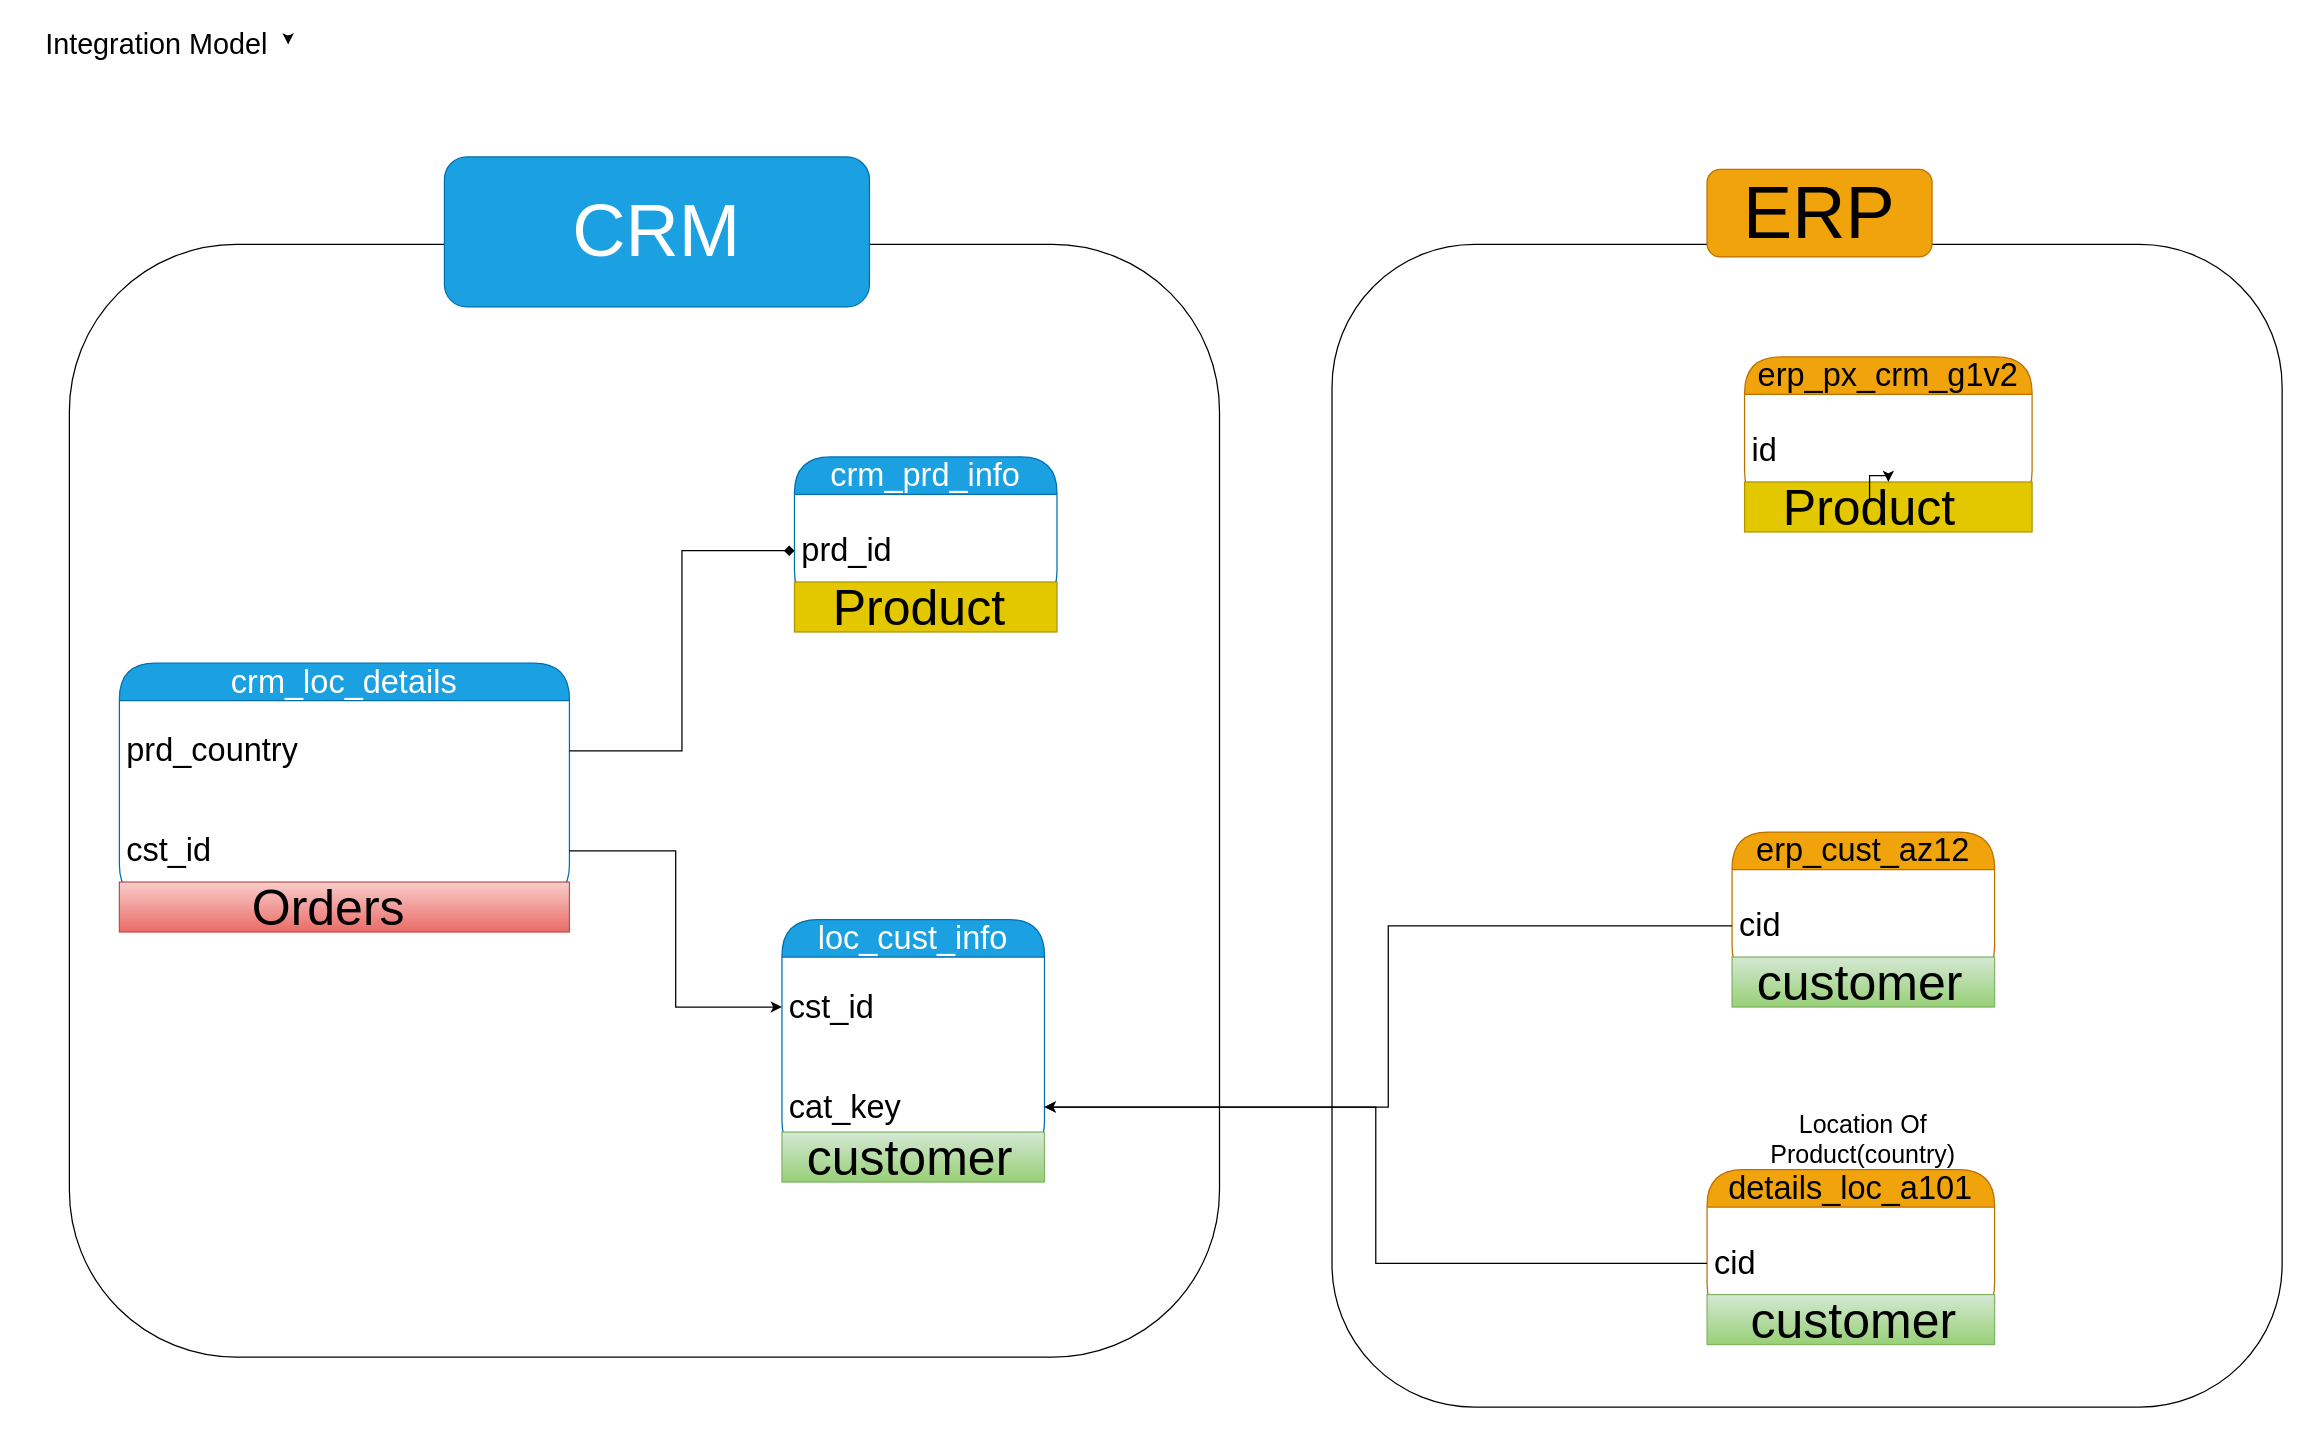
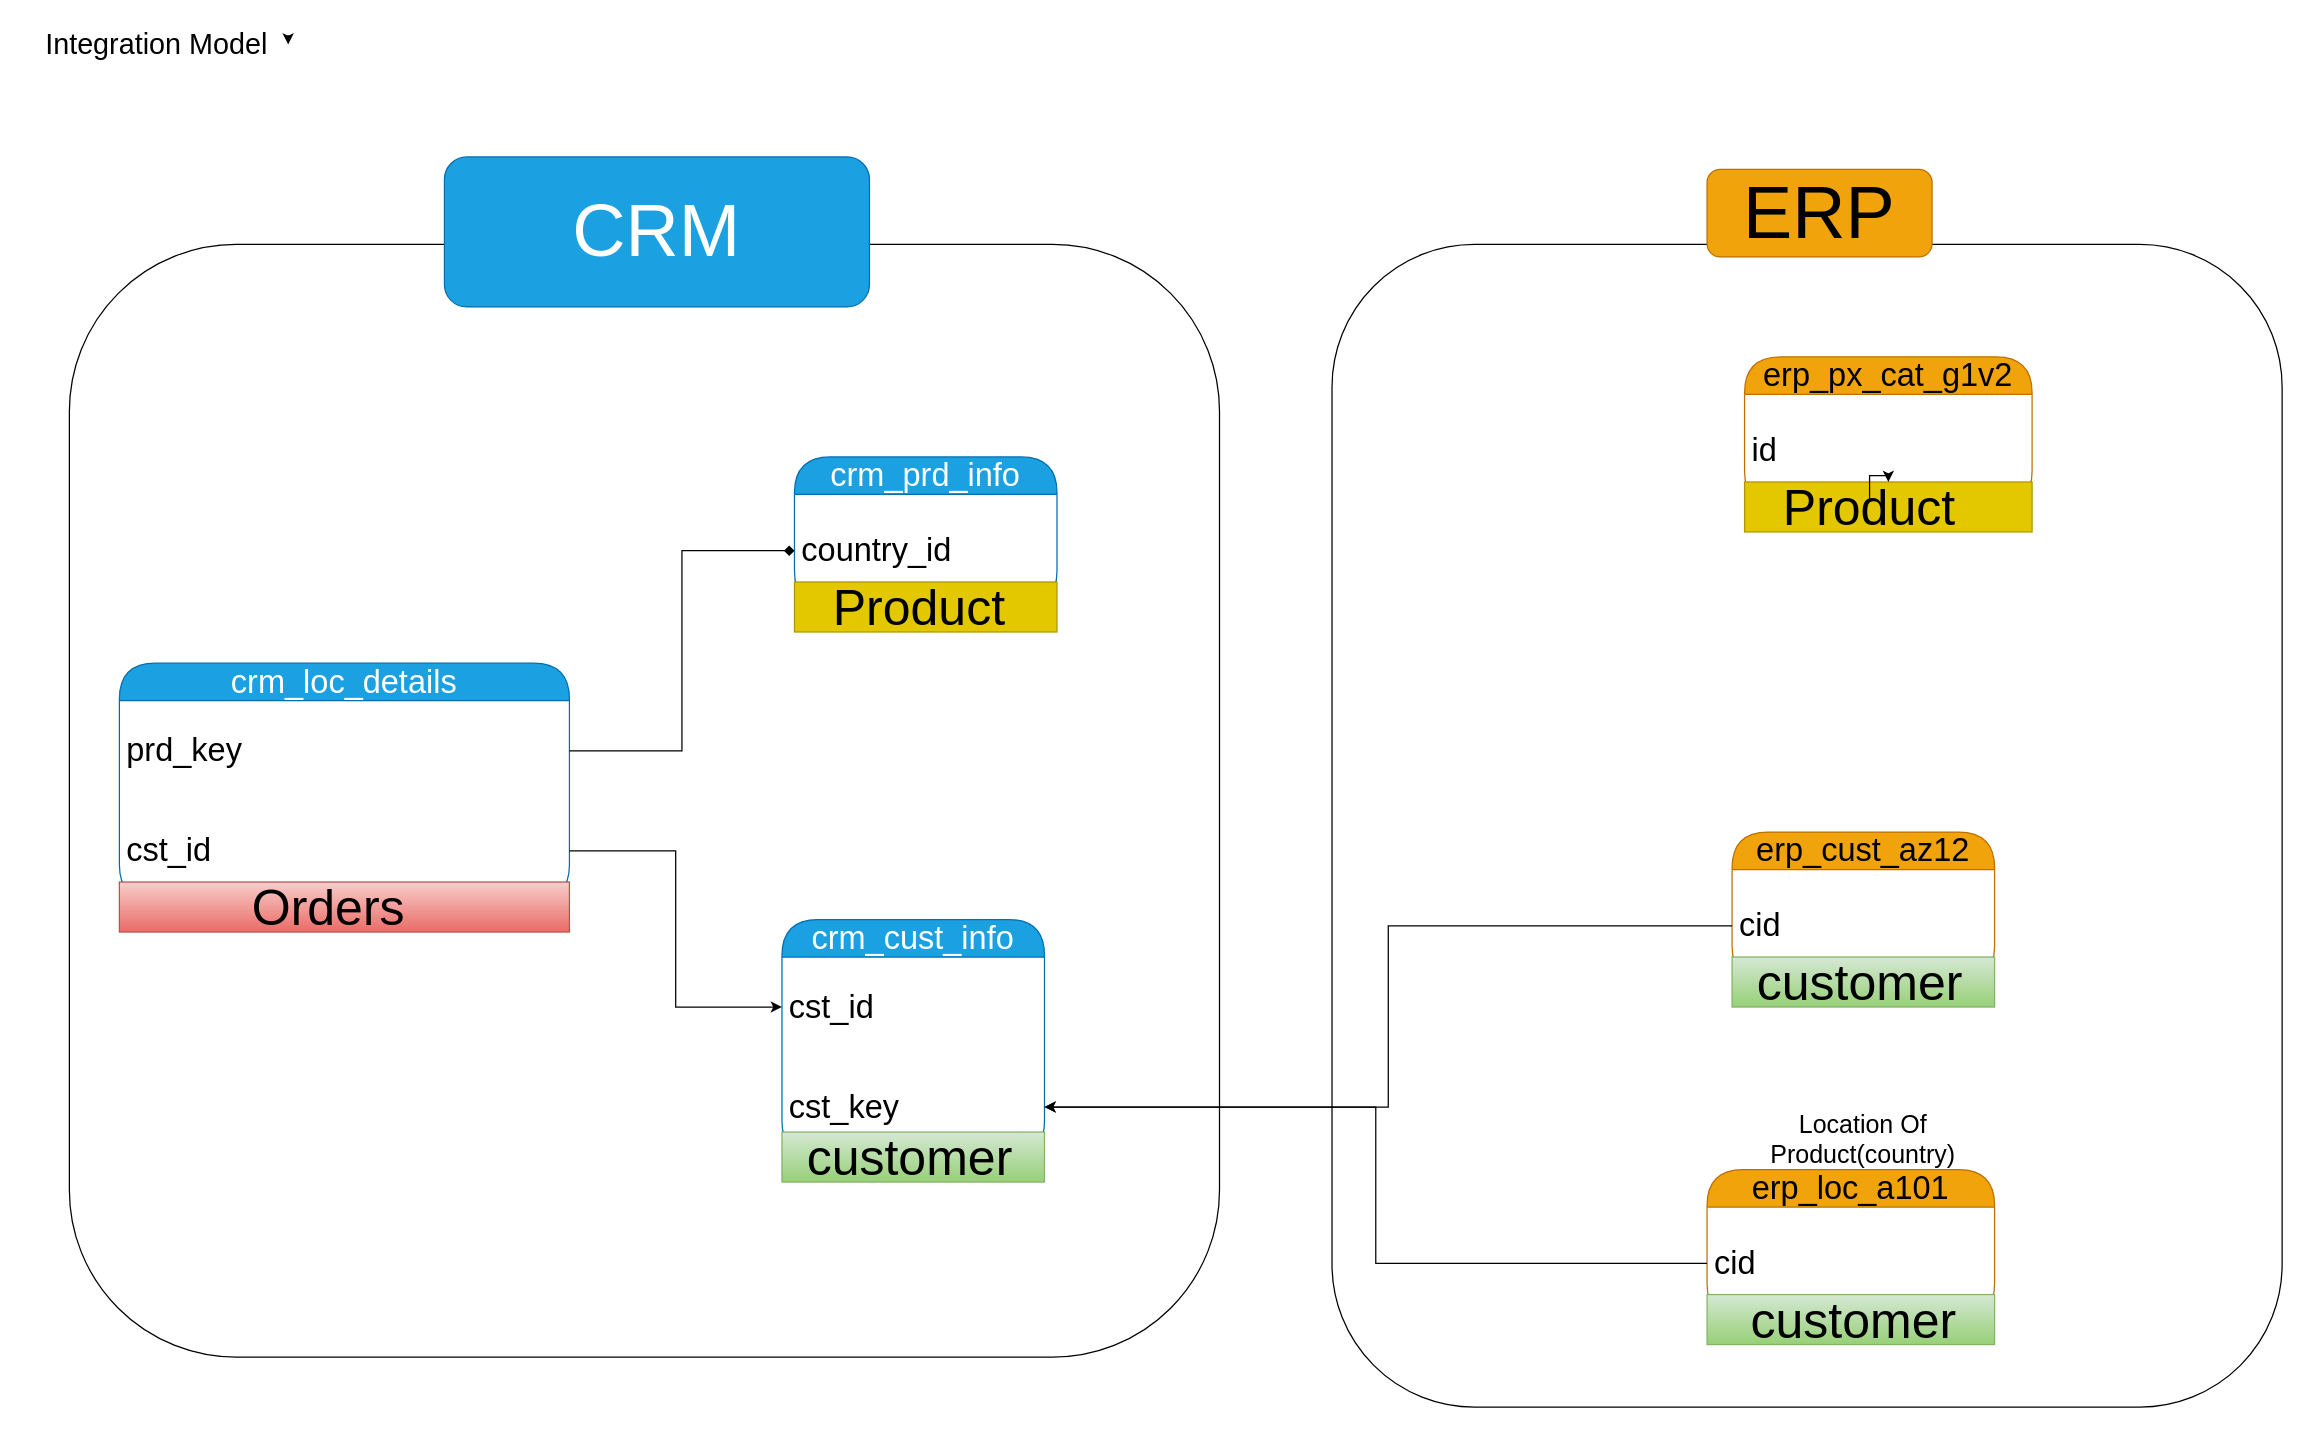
(1888, 376) -> (1888, 376)
(852, 551) -> (889, 551)
(227, 751) -> (191, 751)
(913, 938) -> (913, 938)
(853, 1107) -> (853, 1107)
(1851, 1188) -> (1851, 1188)
